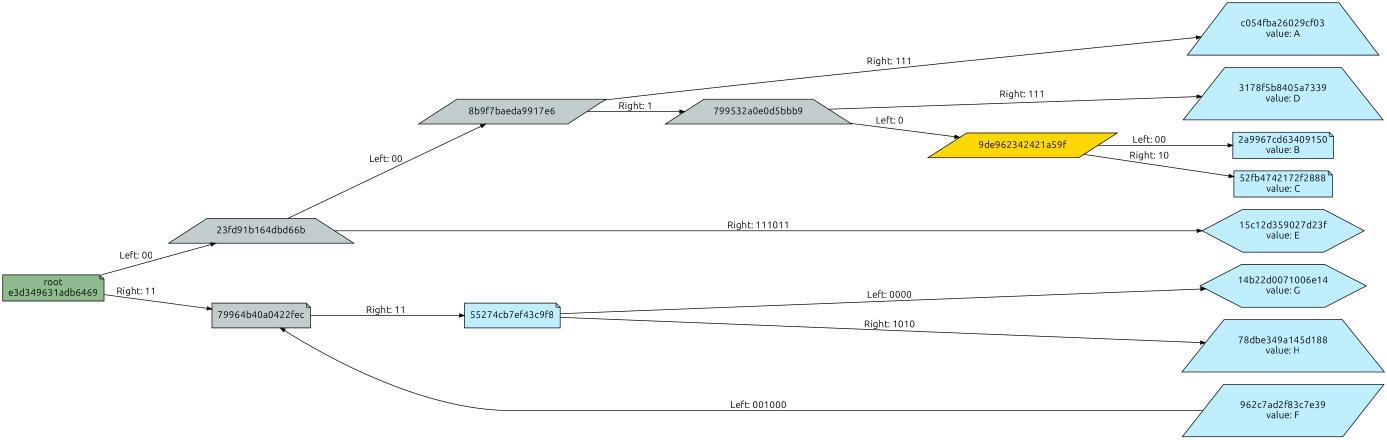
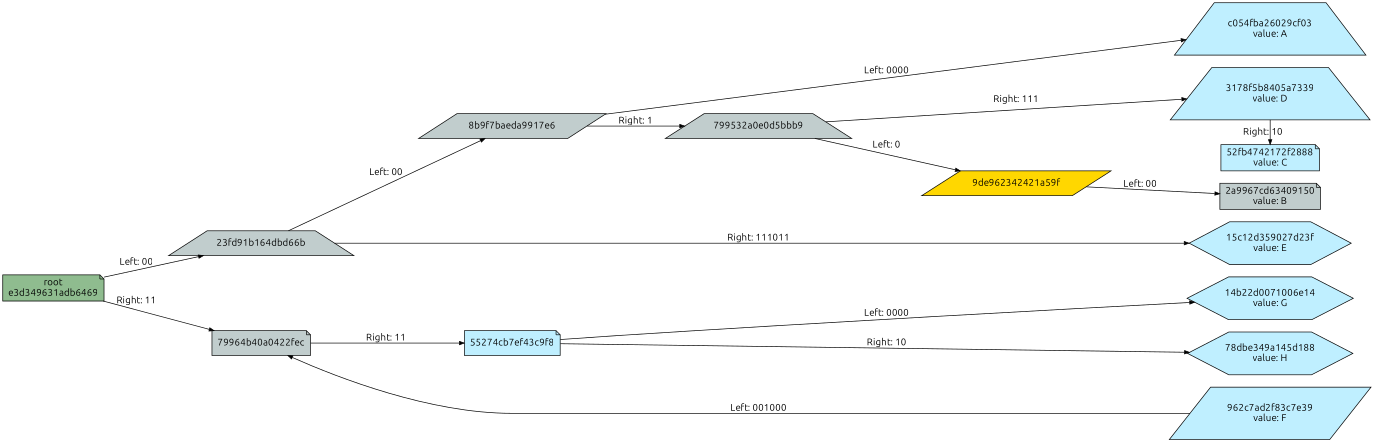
(890, 62) -> (887, 71)
(1283, 145) -> (1270, 196)
(1157, 165) -> (1270, 130)
(890, 325) -> (887, 343)
(1283, 346) -> (1270, 353)
